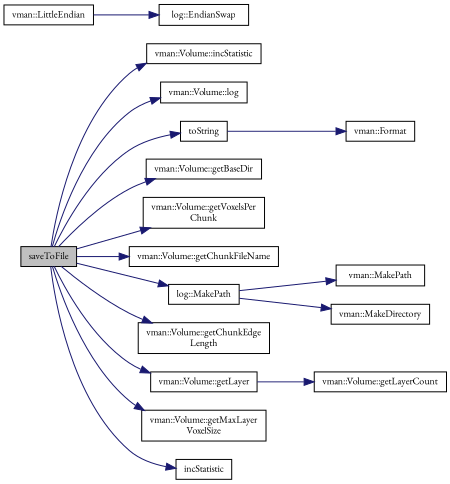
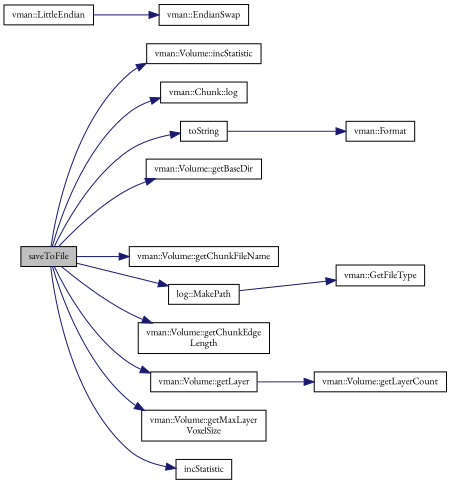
(204, 15) -> (204, 15)
(204, 92) -> (204, 92)
(204, 213) -> none
(380, 275) -> (380, 275)
(380, 314) -> none
